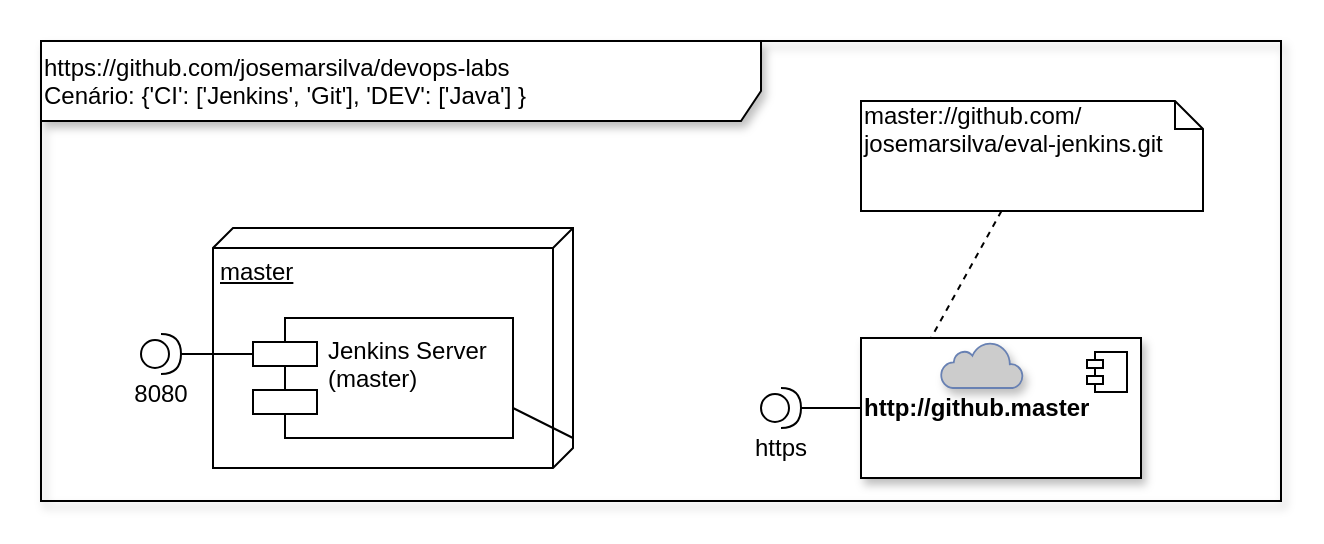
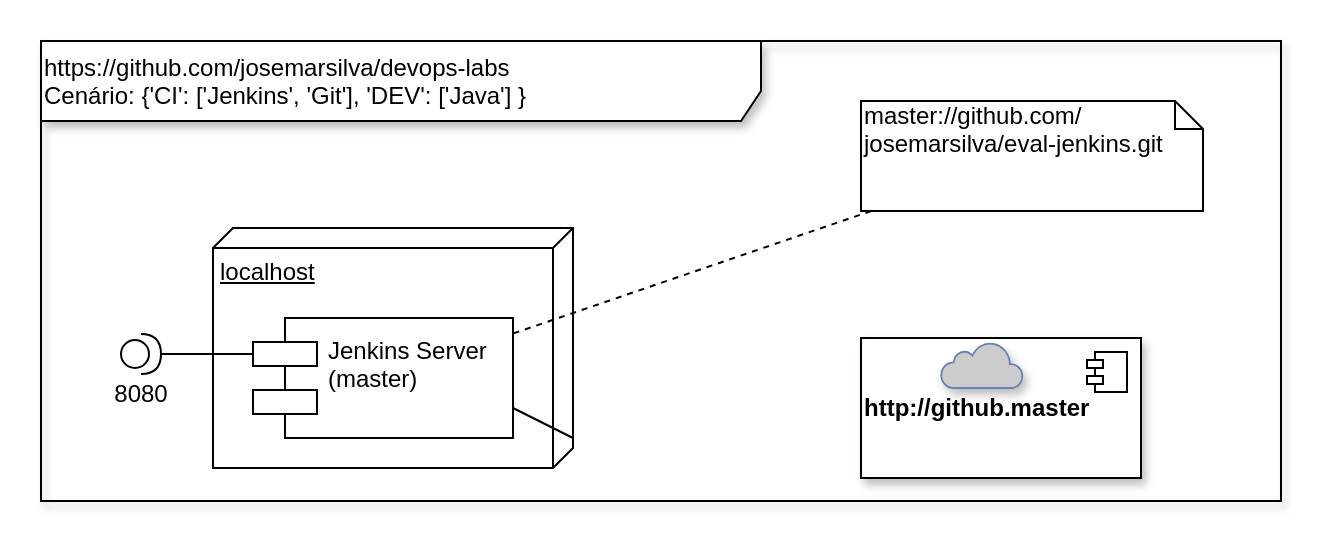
(967, 272) -> (693, 272)
(261, 273) -> (275, 273)
(161, 354) -> (141, 354)
(781, 408) -> none
(829, 408) -> none
